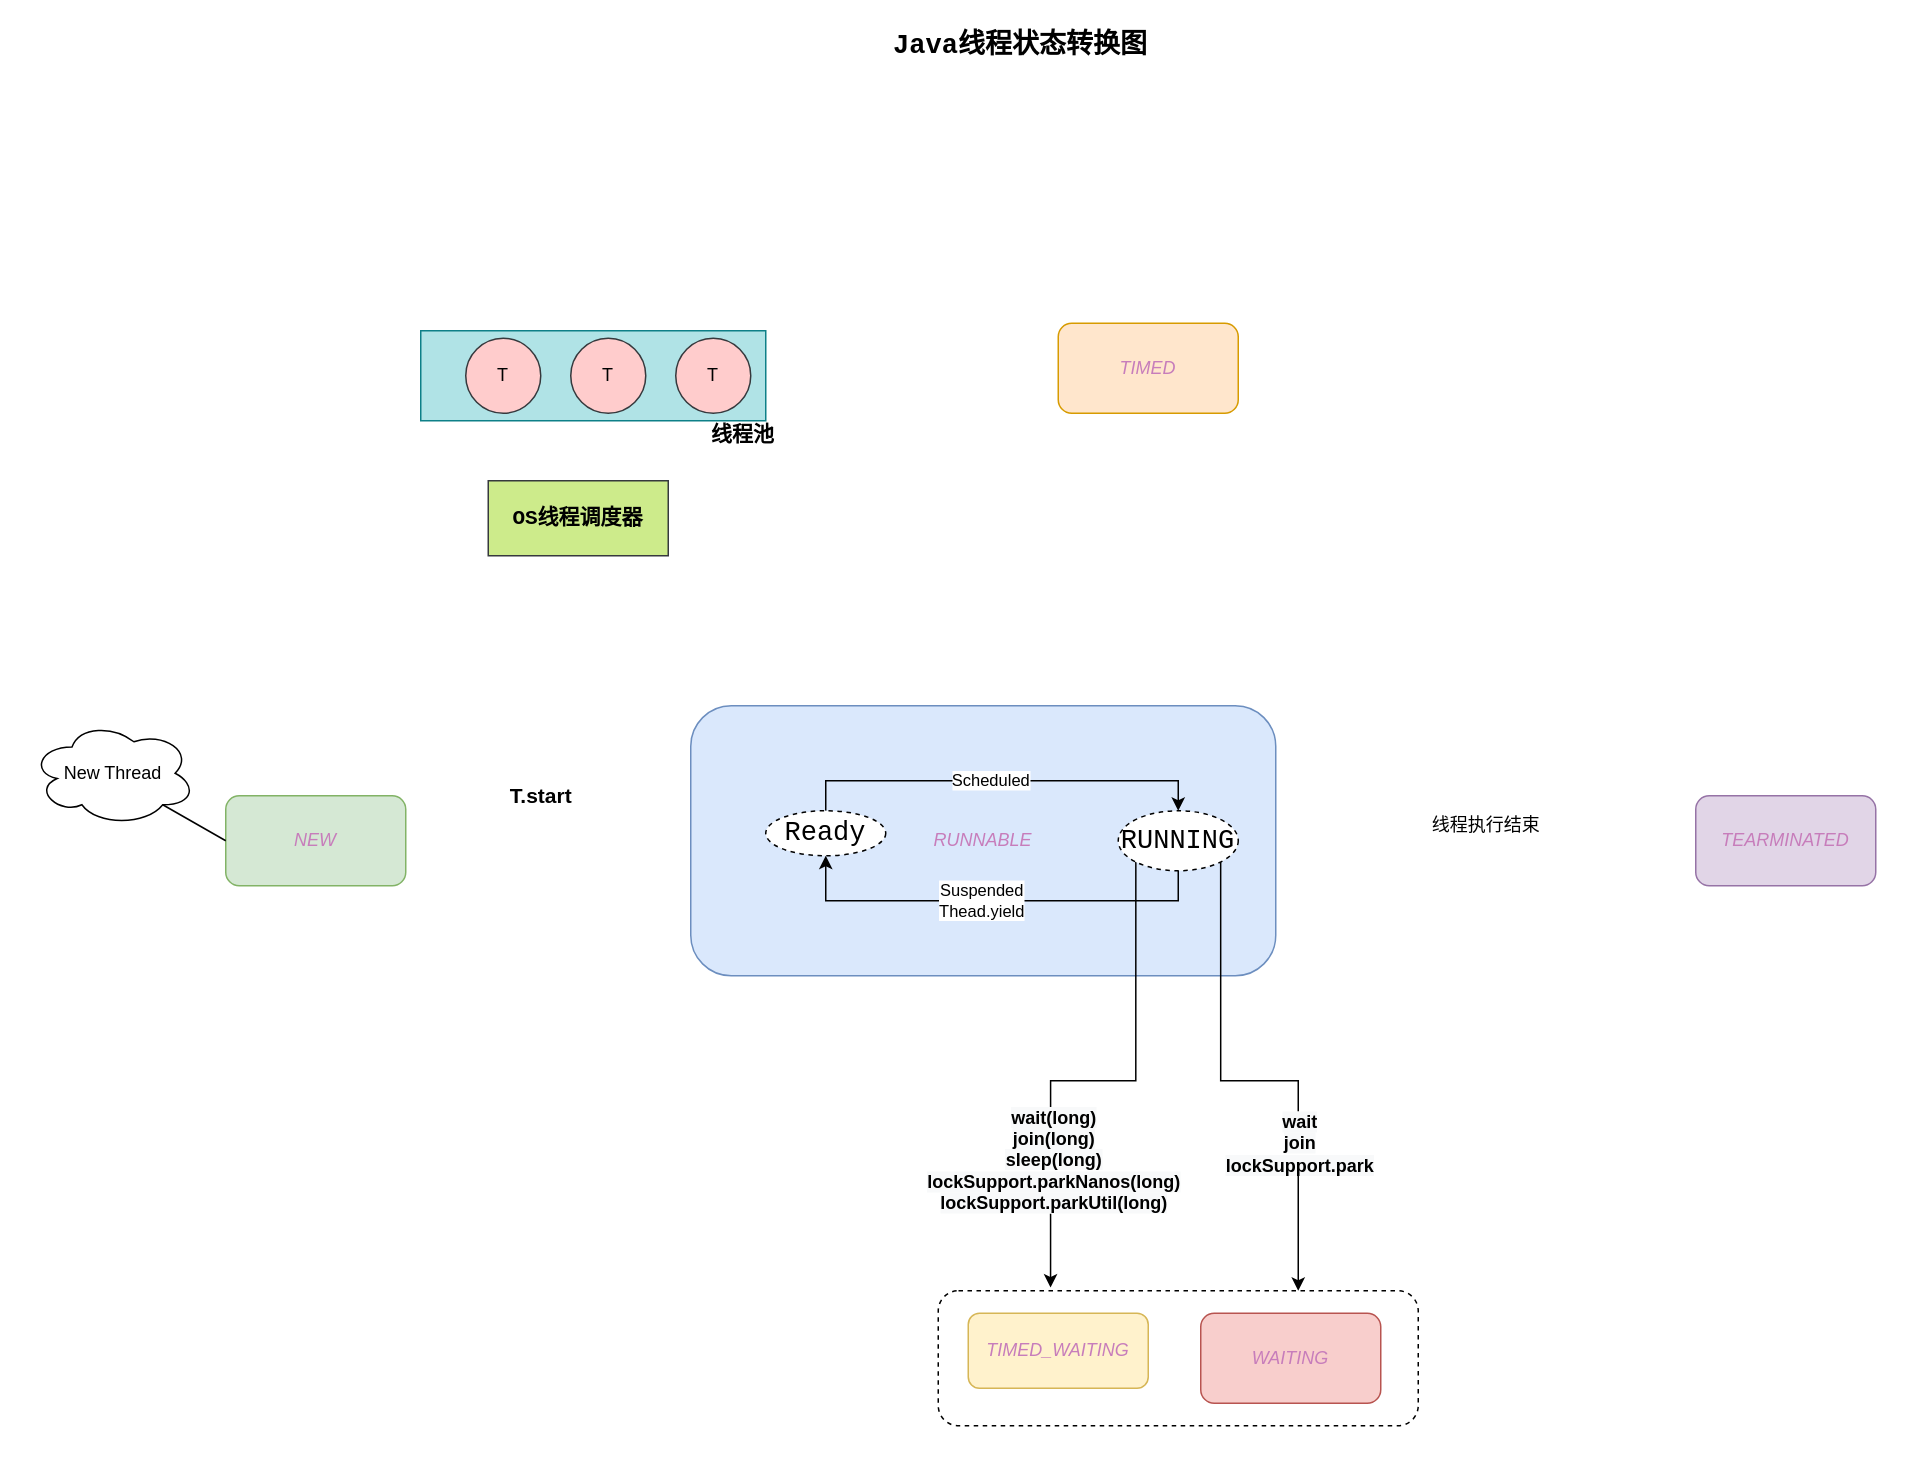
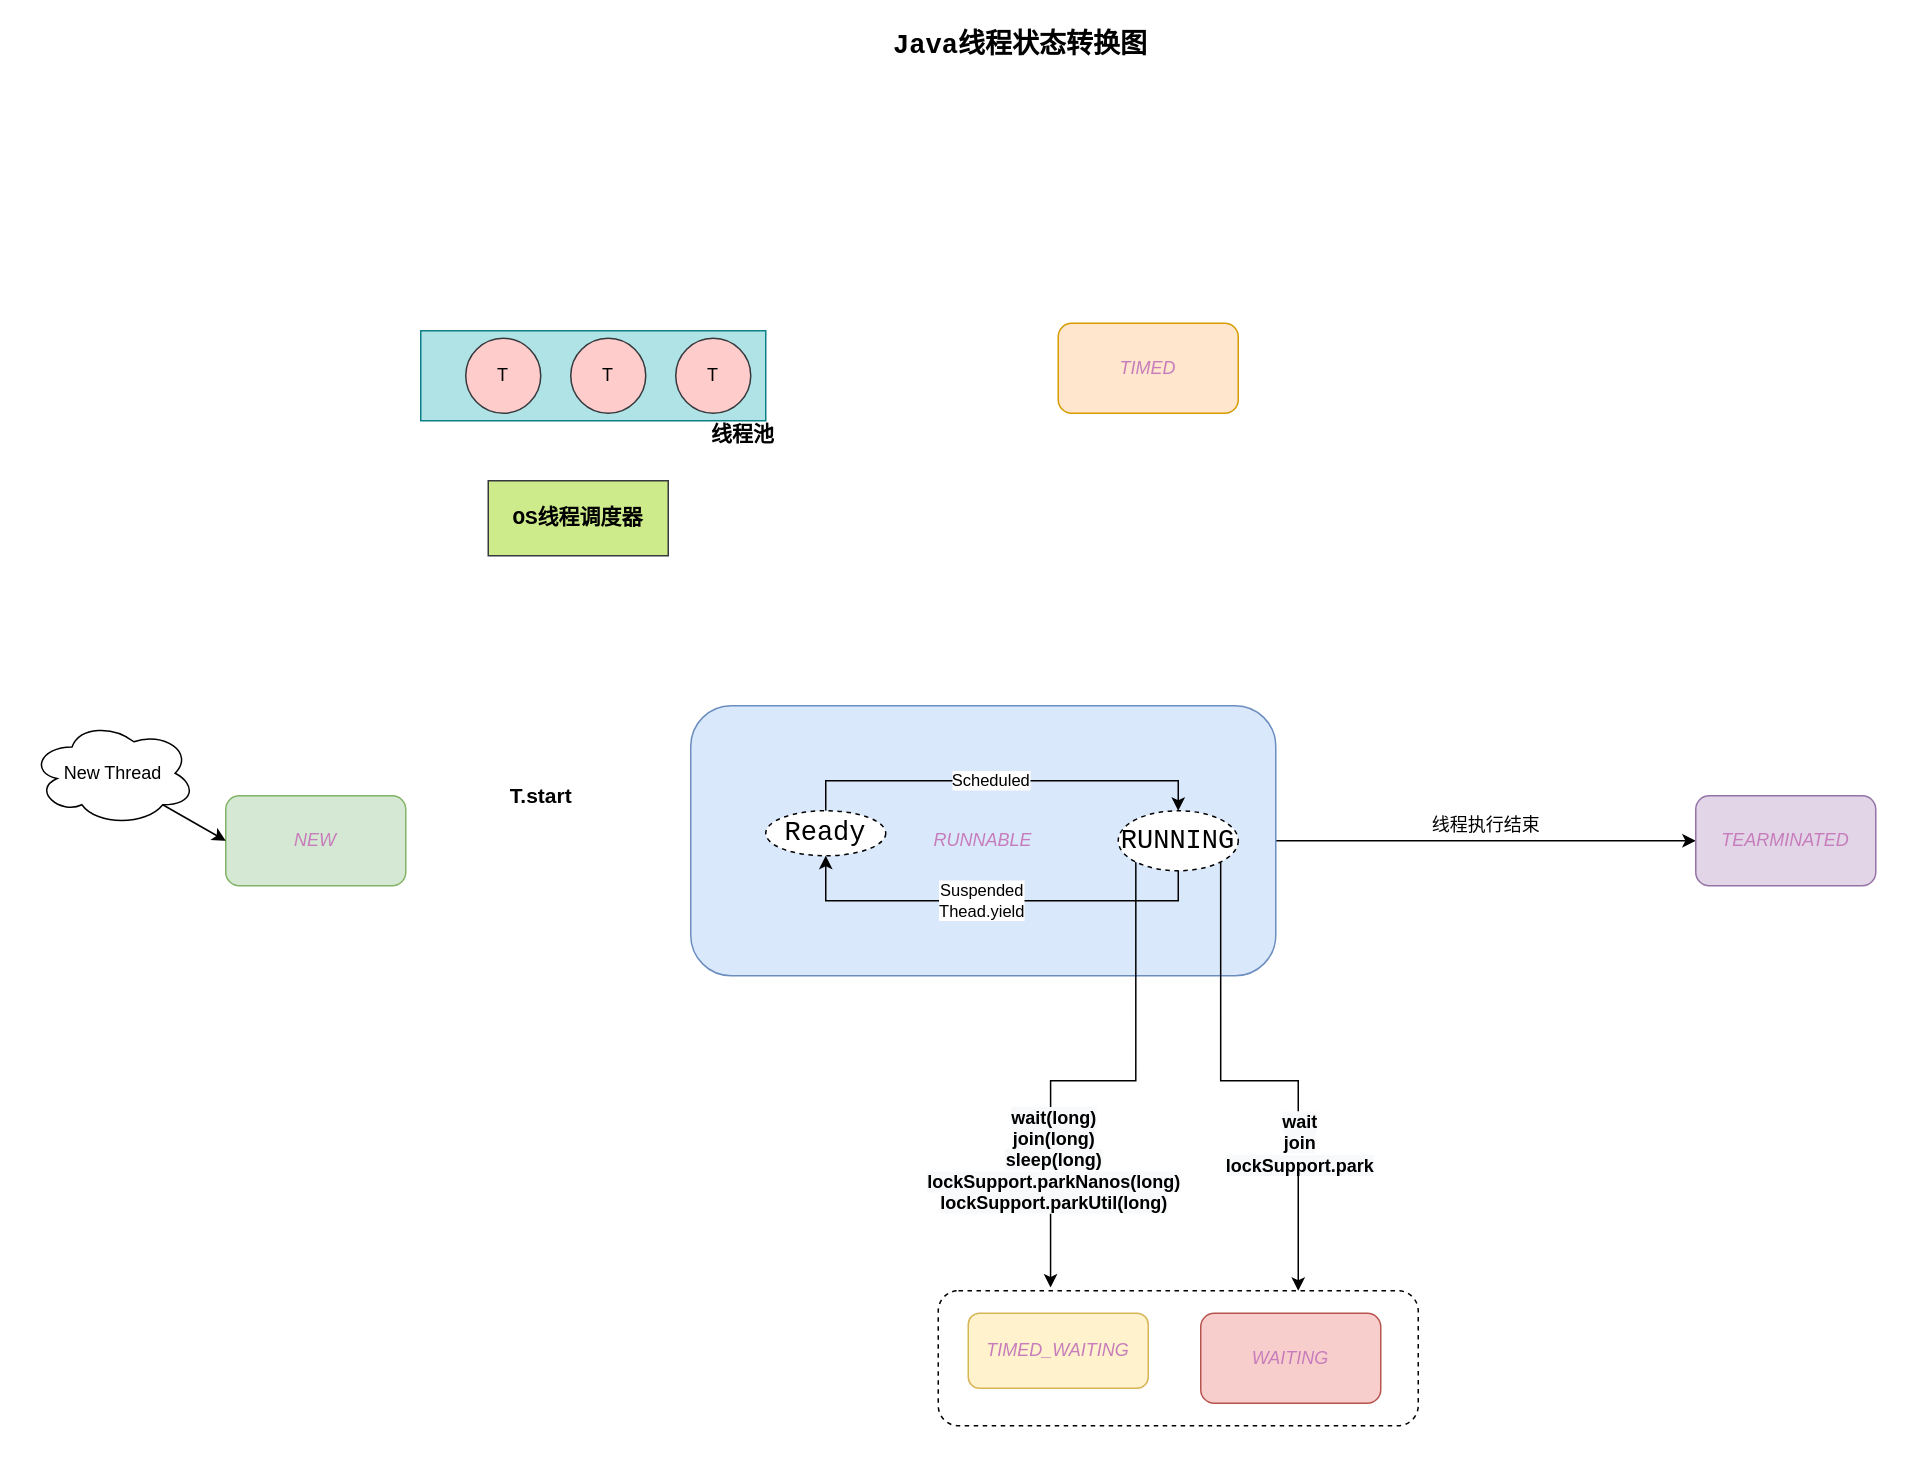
(219, 837) -> (216, 835)
none -> (1481, 841)
